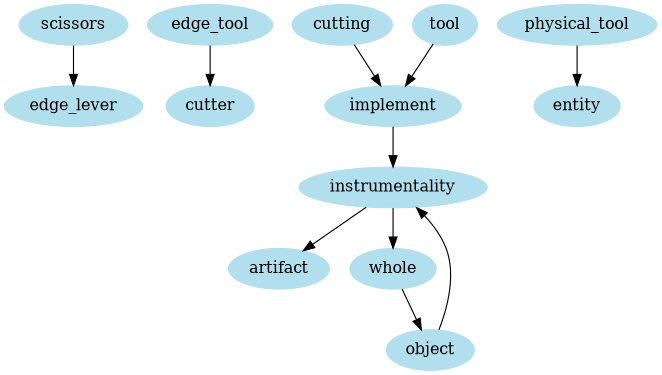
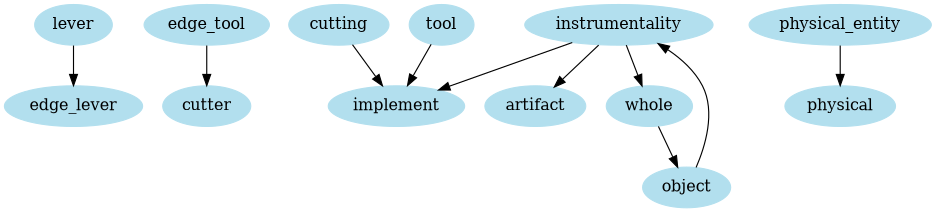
(74, 25) -> (74, 25)
(577, 25) -> (840, 25)
(577, 106) -> (840, 106)
(393, 141) -> (511, 64)
